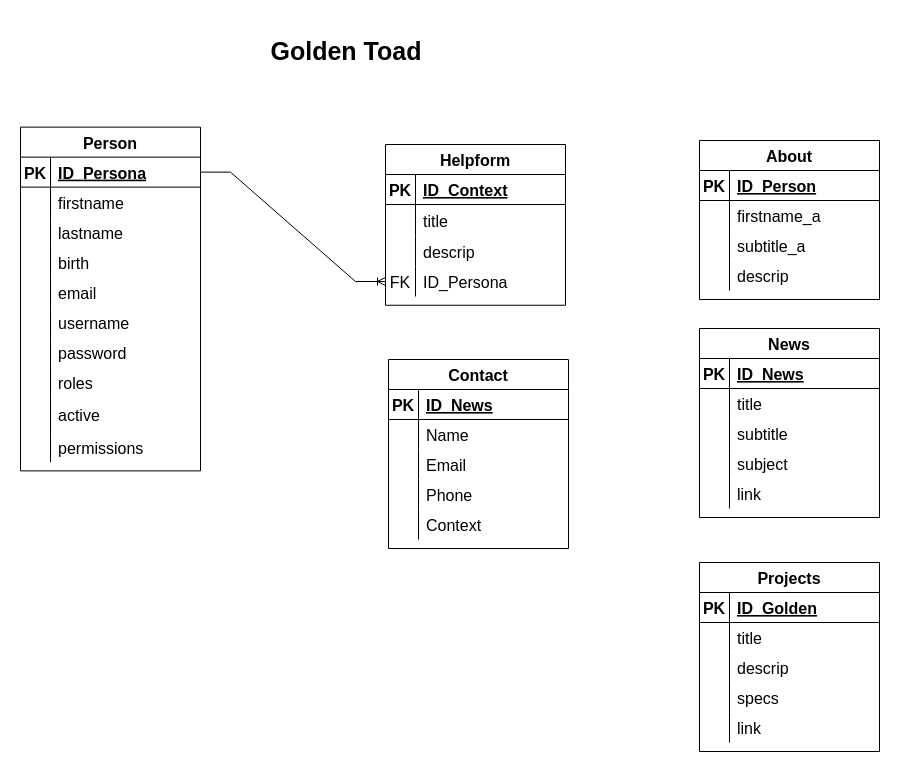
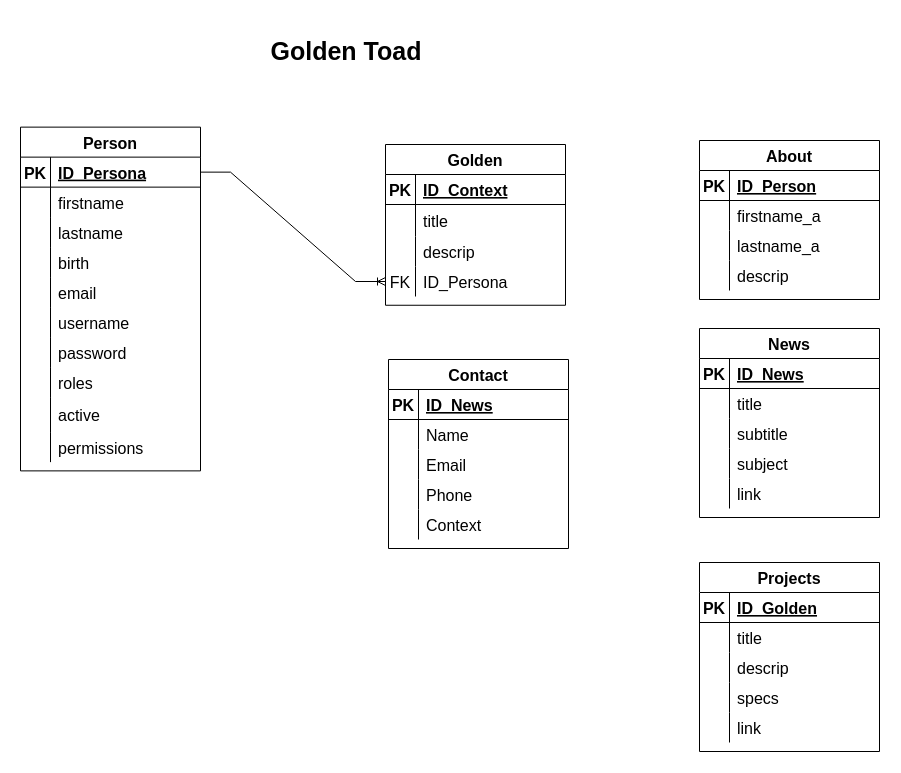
(475, 161) -> (475, 161)
(778, 247) -> (780, 247)
